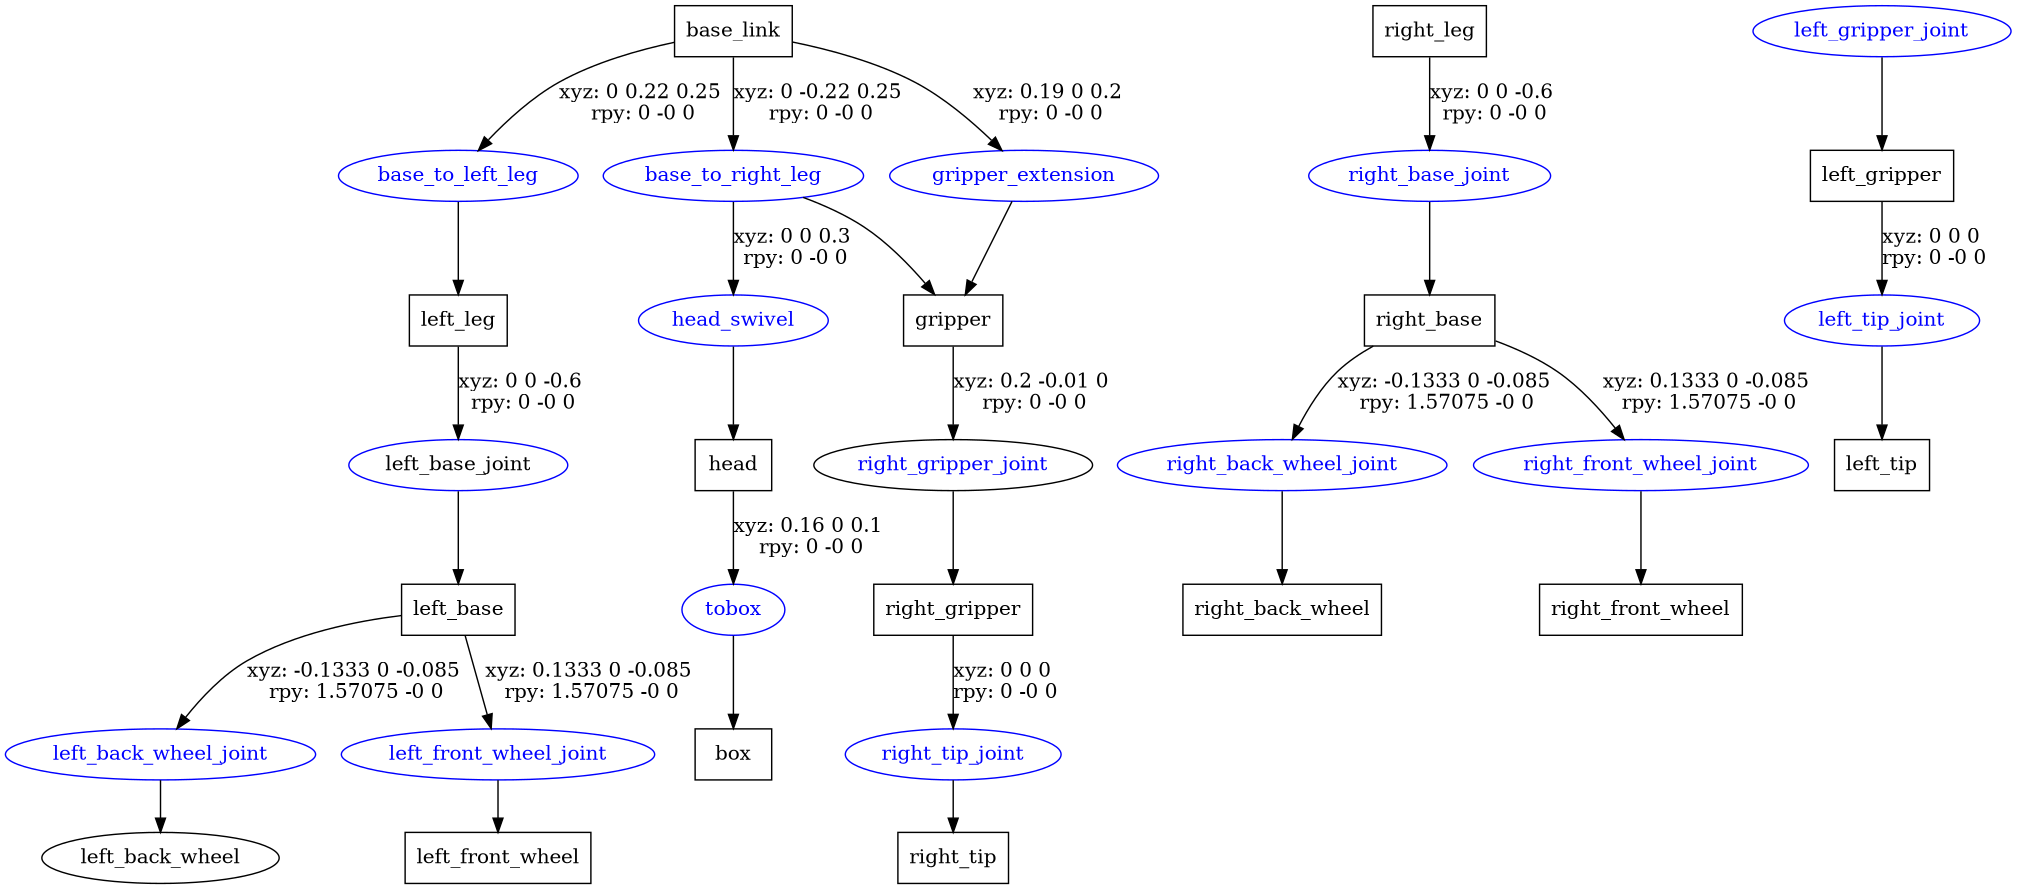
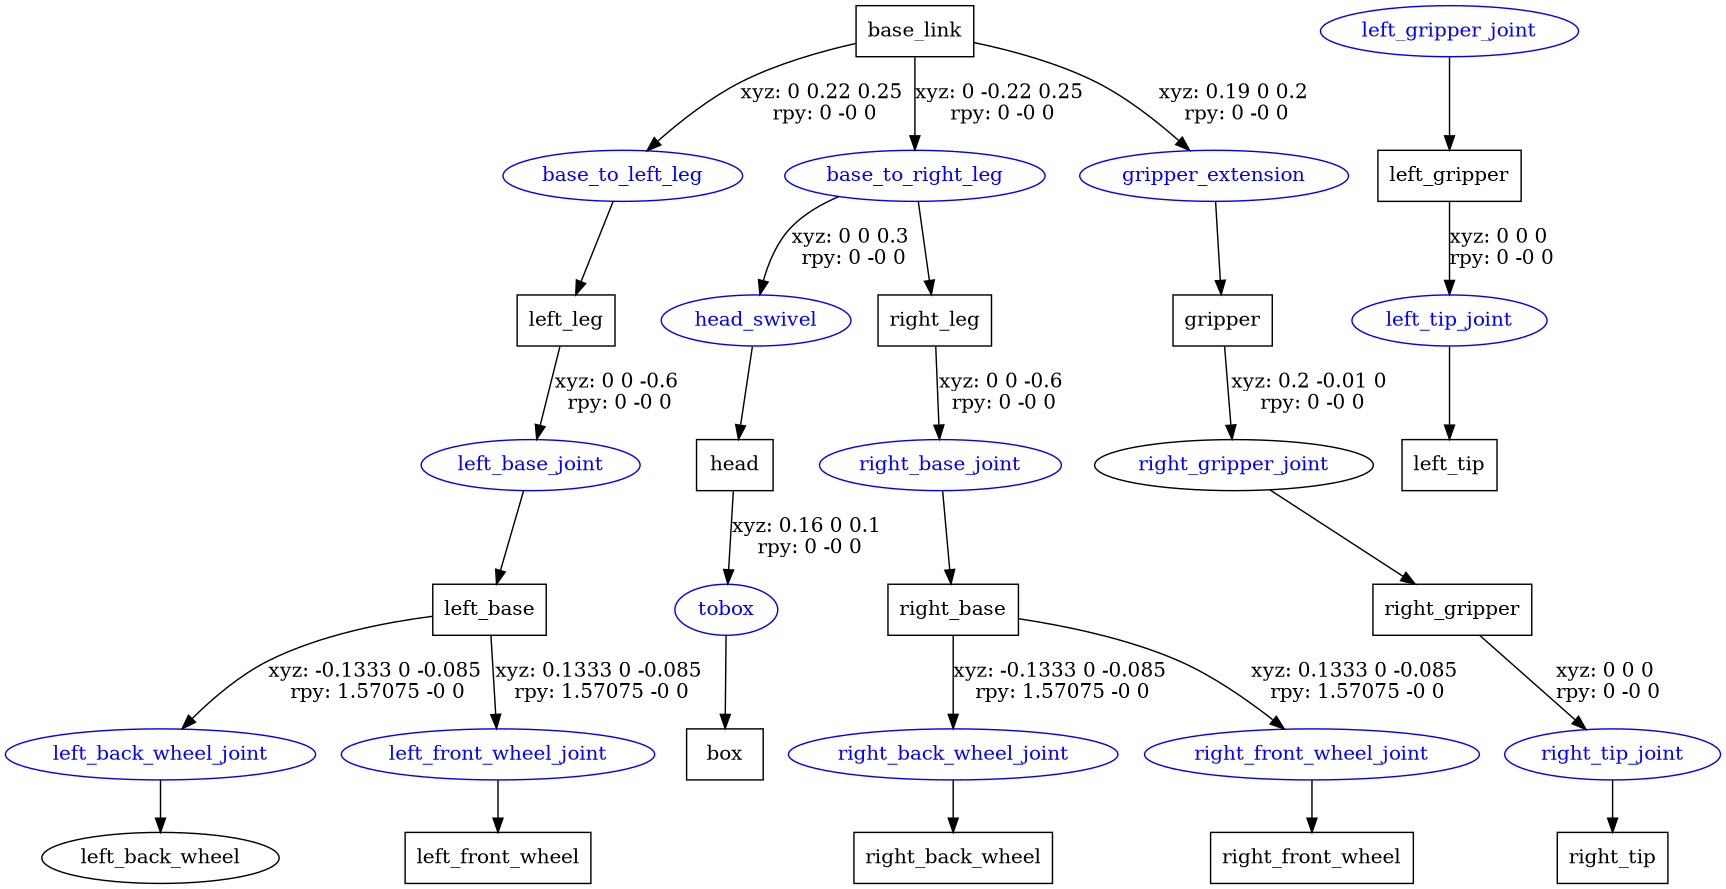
(870, 232) -> (924, 241)
(458, 465) -> (531, 465)
